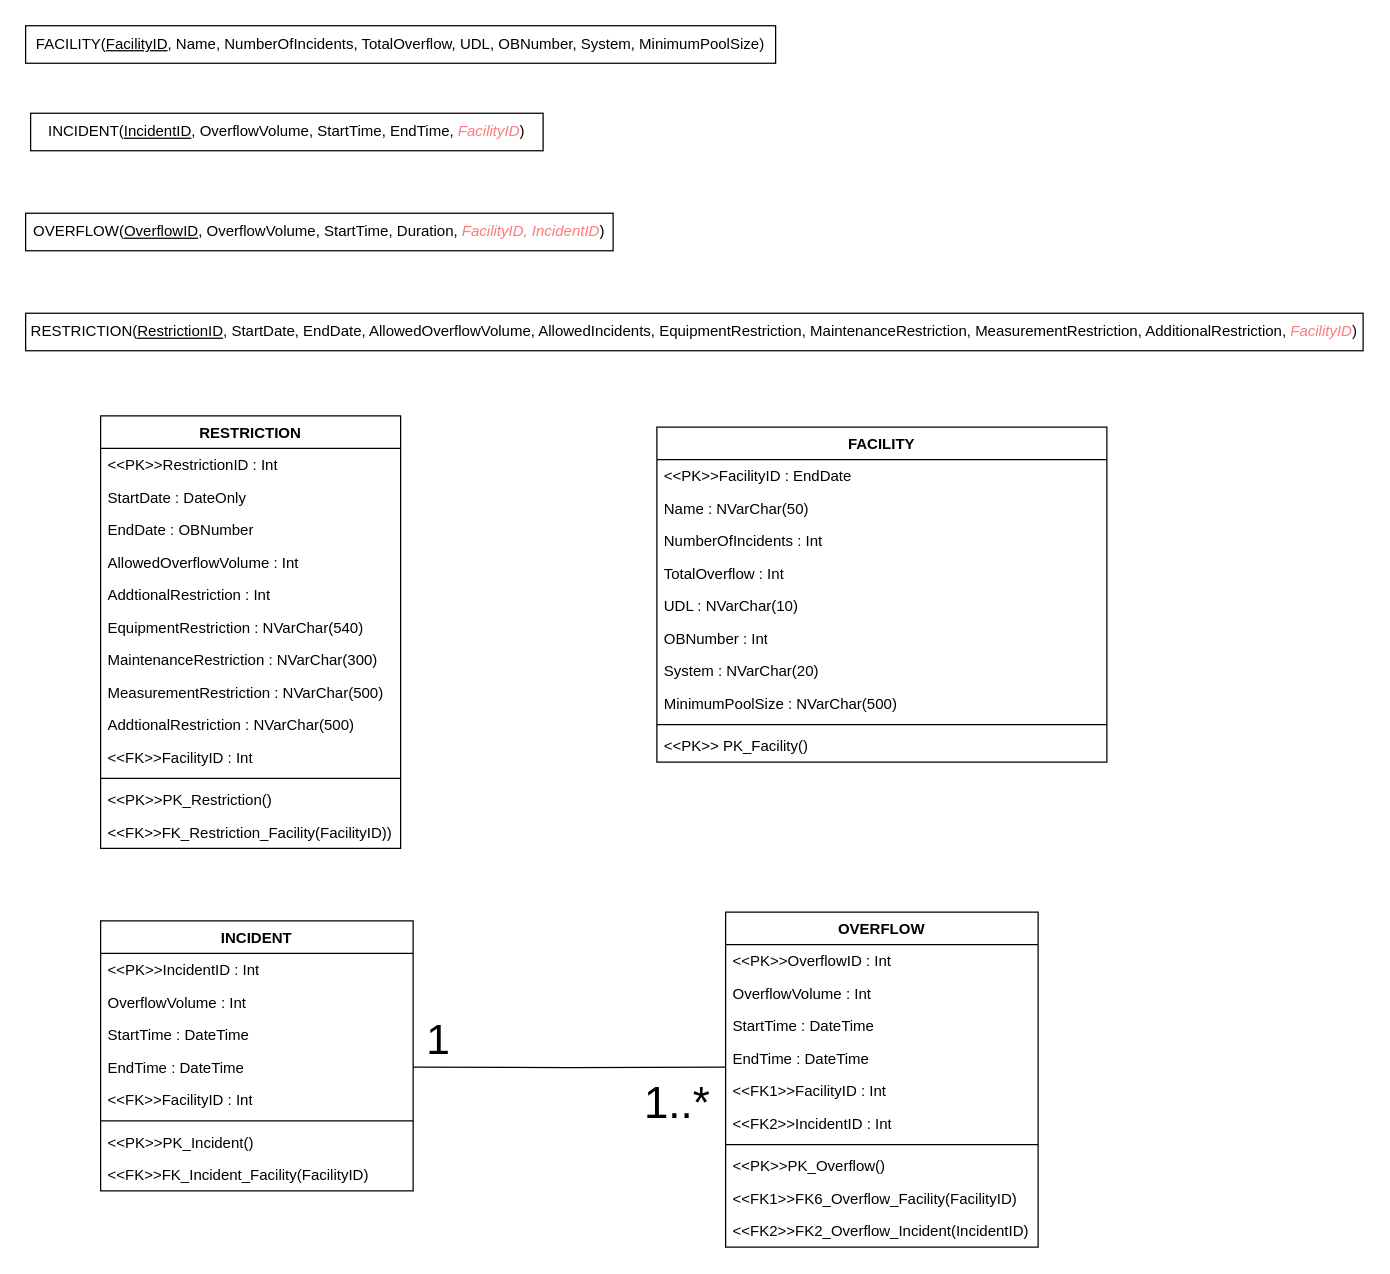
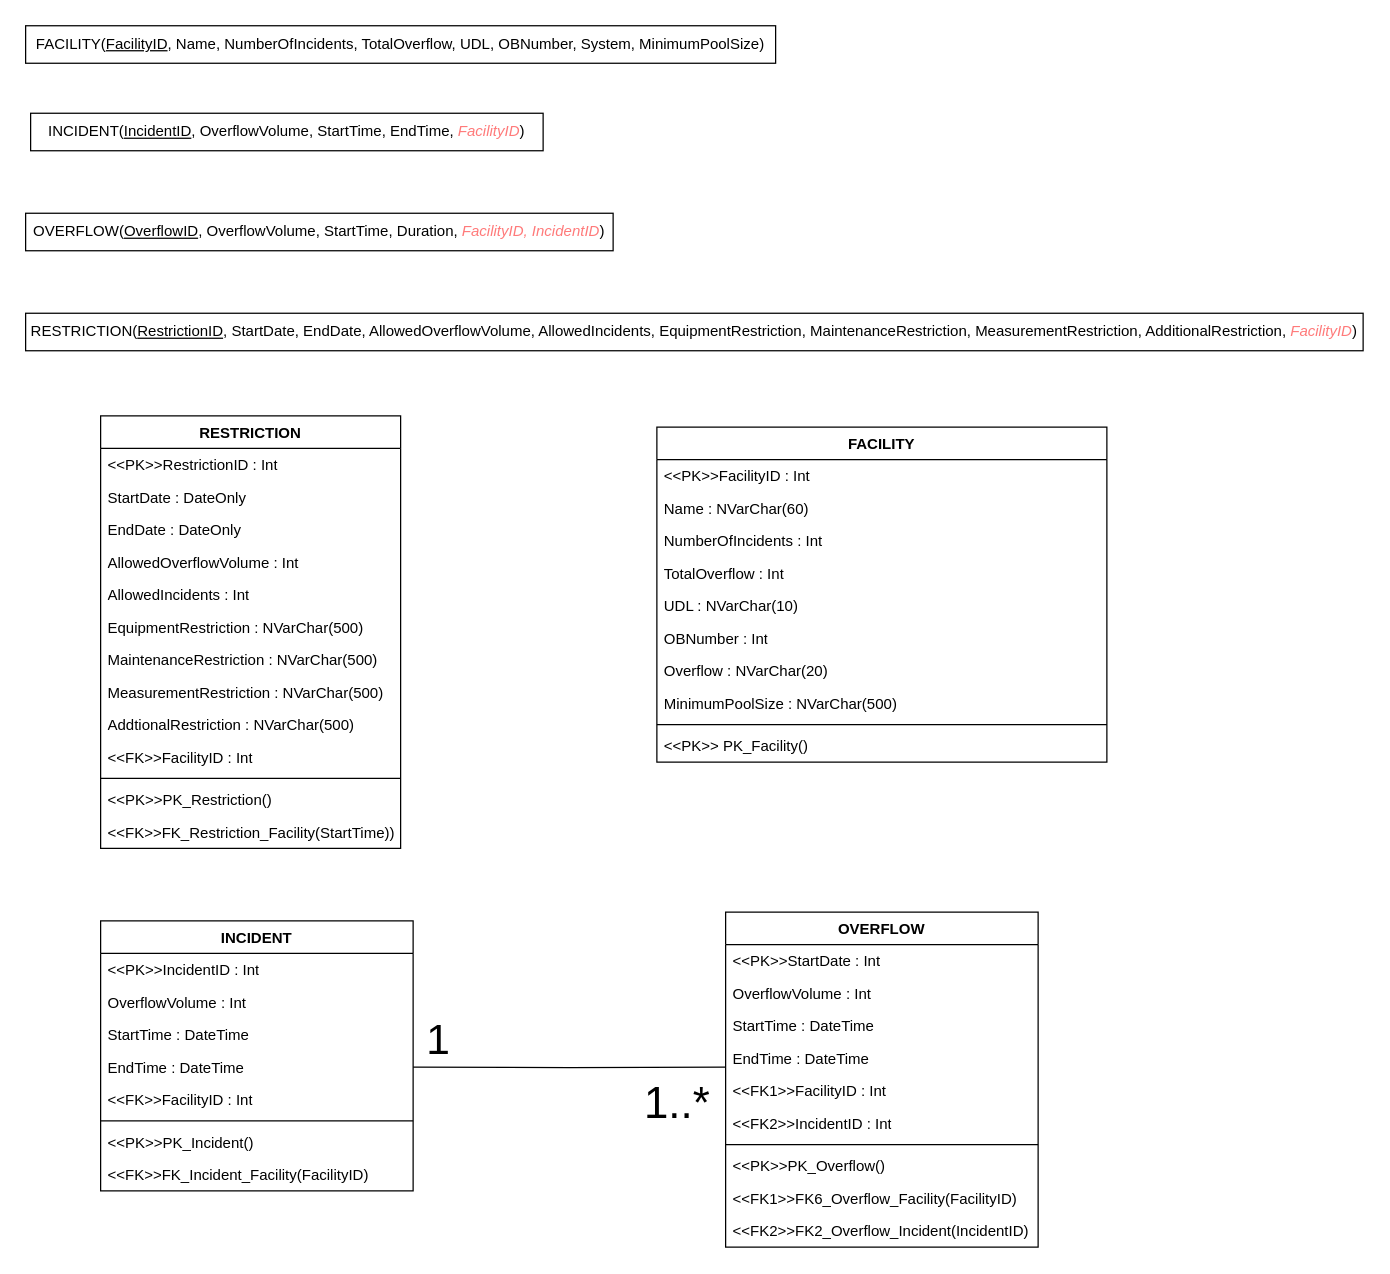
(762, 477) -> (745, 477)
(738, 510) -> (738, 510)
(178, 531) -> (176, 531)
(204, 596) -> (189, 596)
(248, 628) -> (248, 628)
(252, 670) -> (252, 670)
(747, 672) -> (753, 672)
(252, 842) -> (252, 842)
(818, 962) -> (815, 962)
